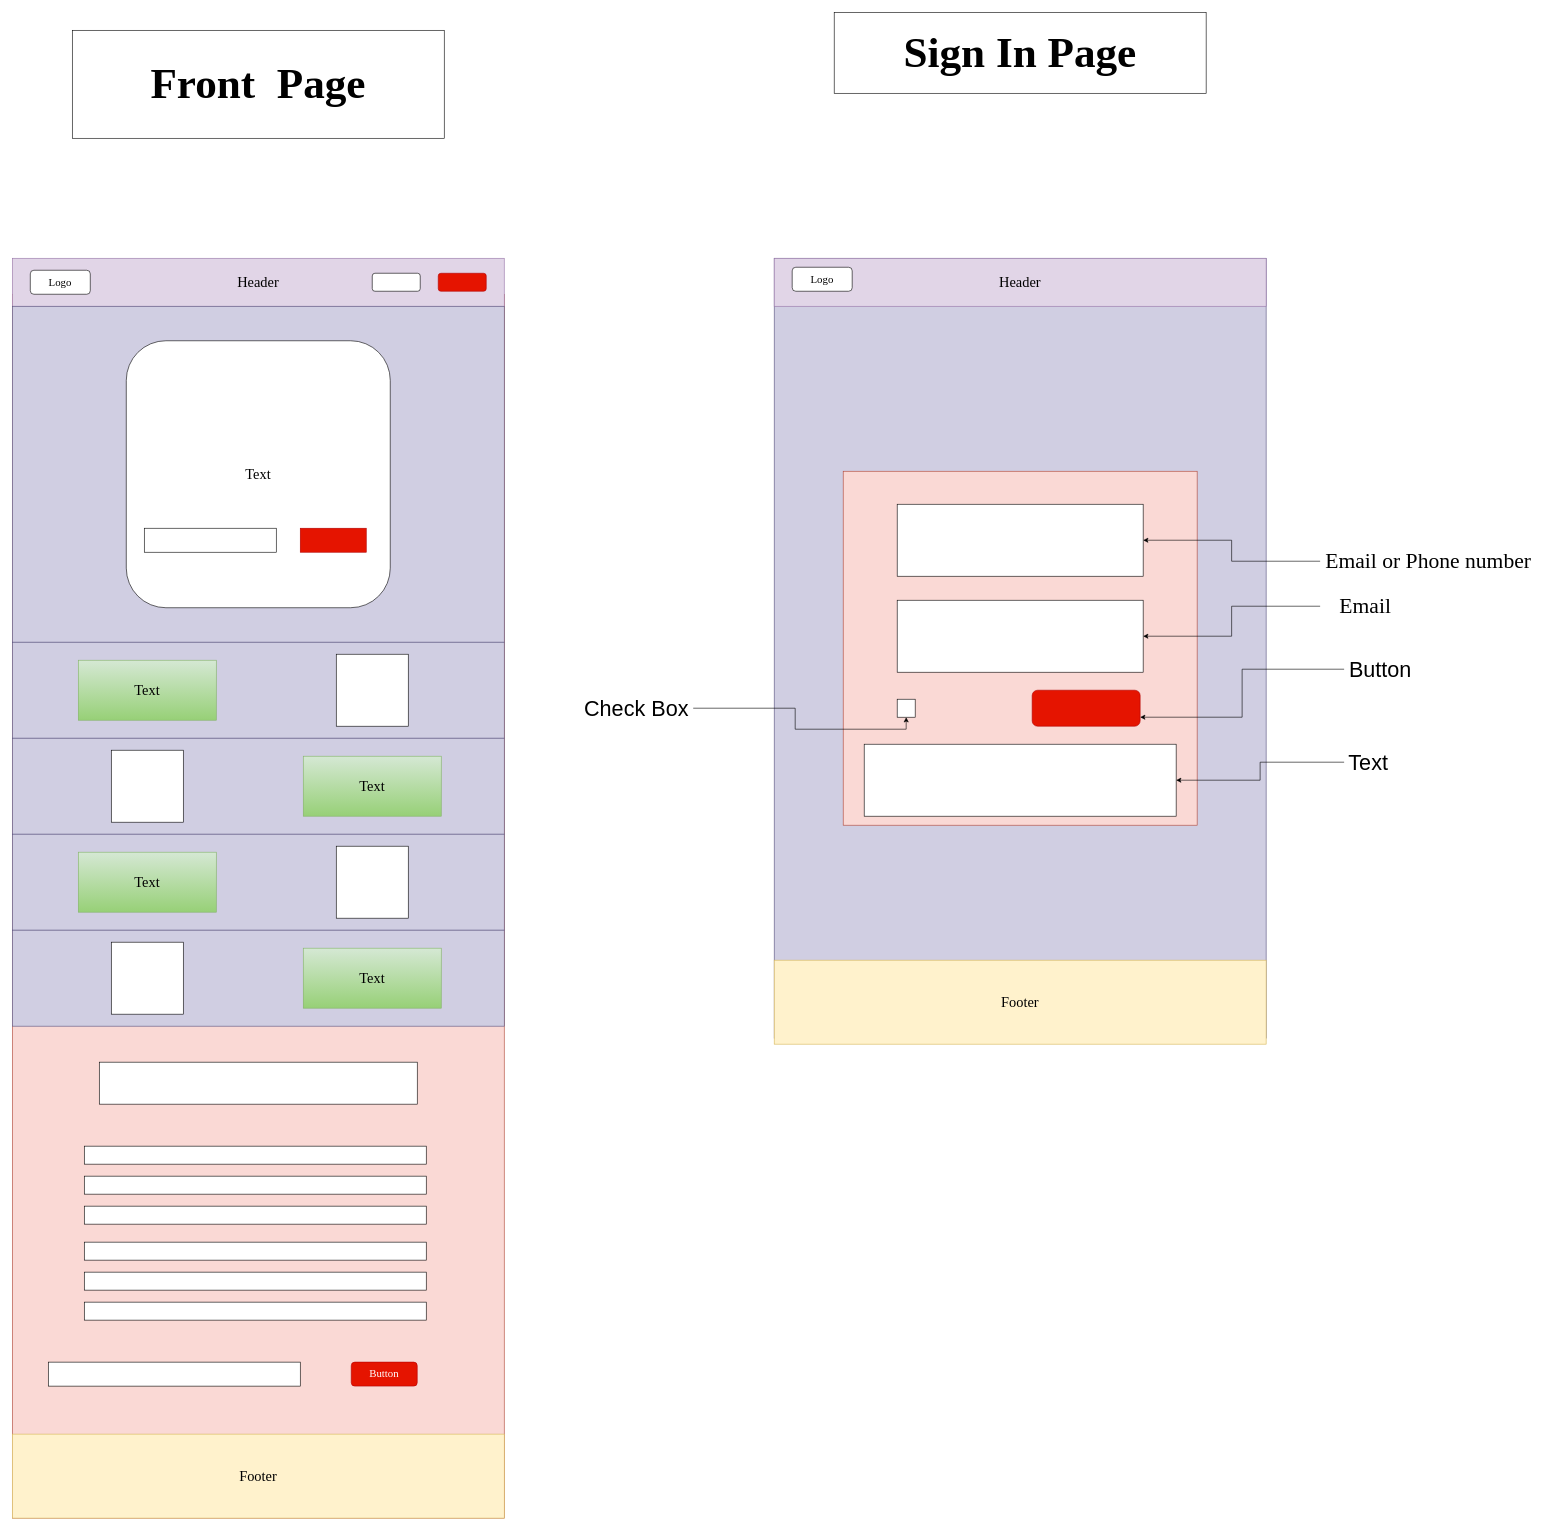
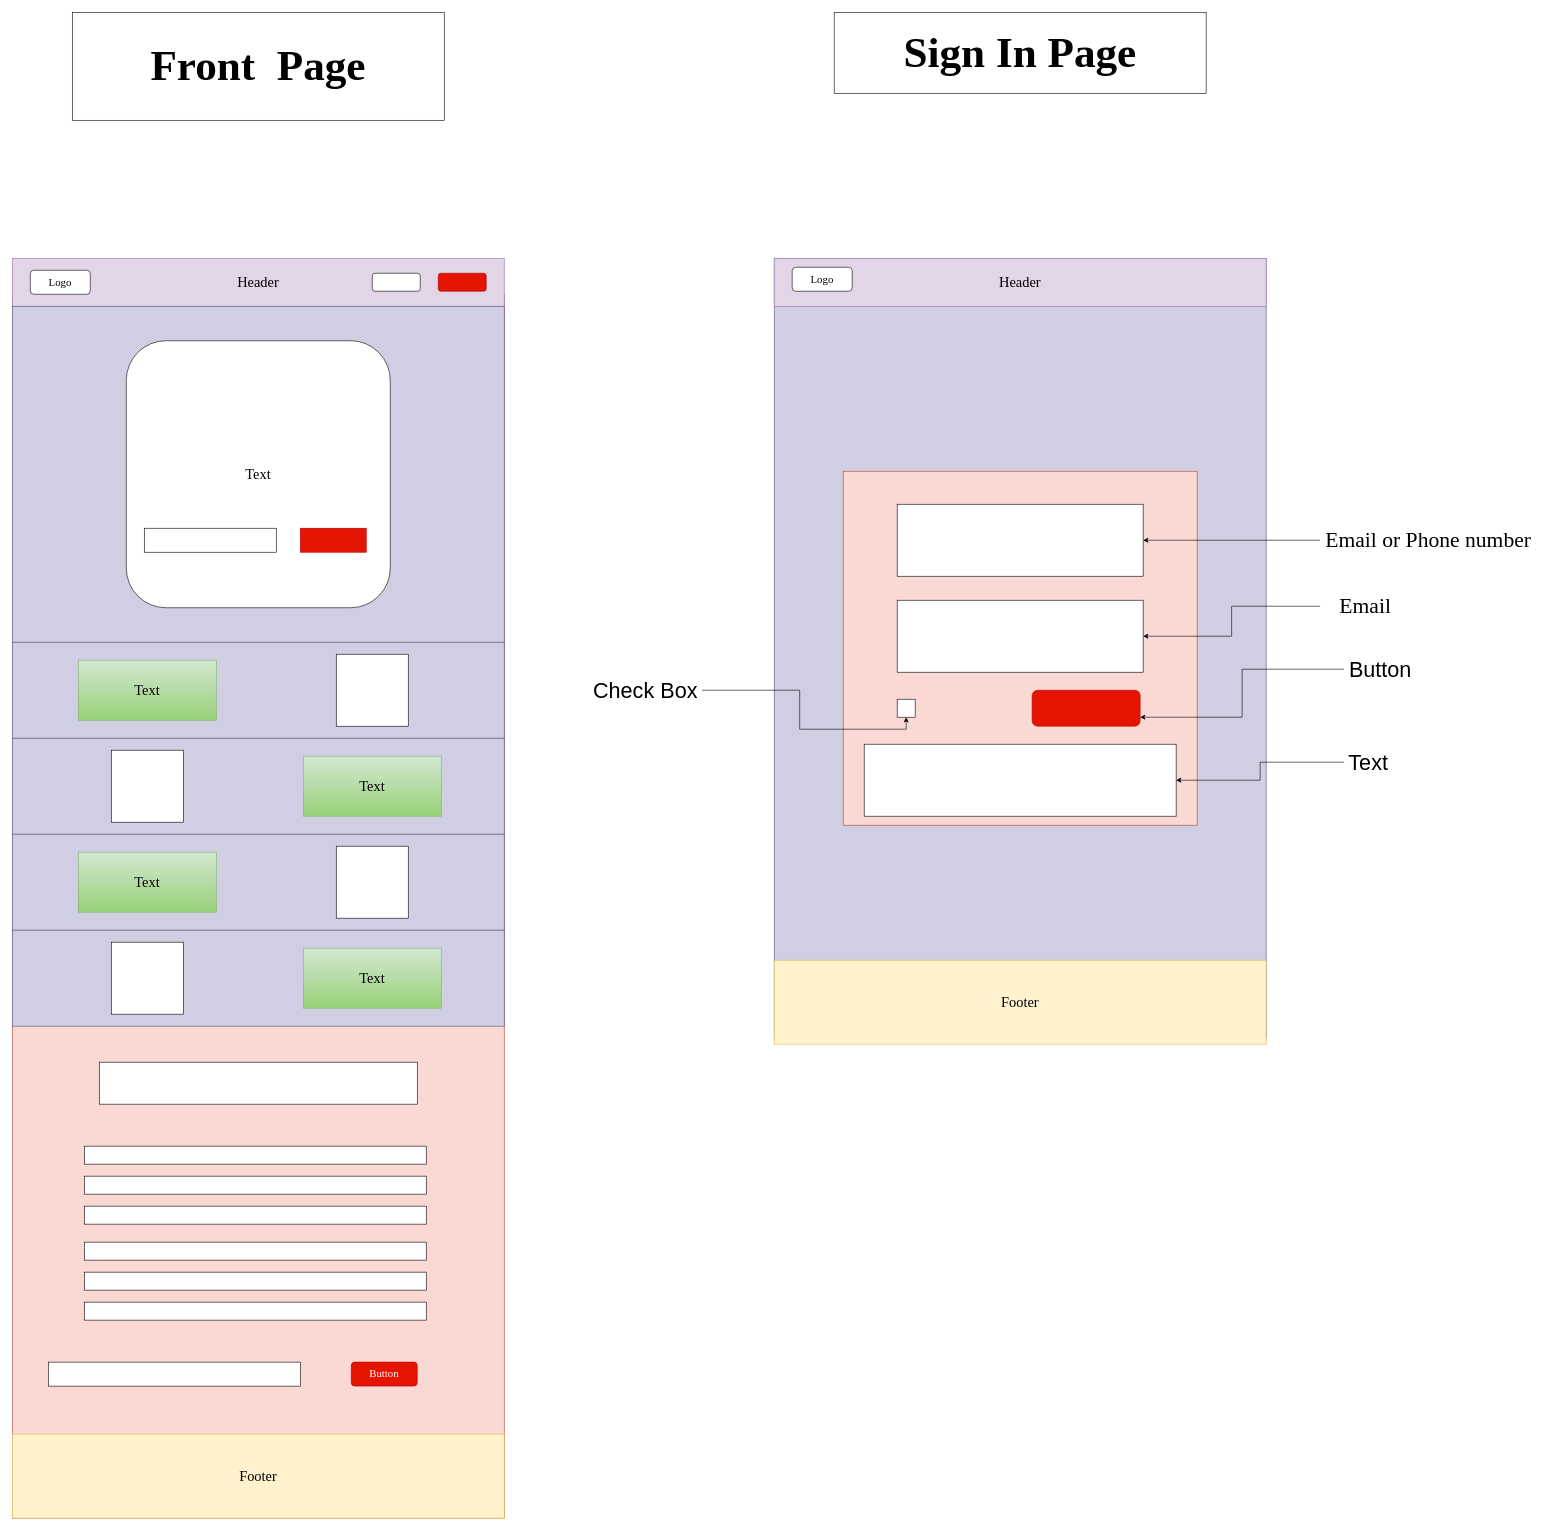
(258, 84) -> (258, 66)
(1428, 561) -> (1428, 540)
(636, 708) -> (645, 690)
